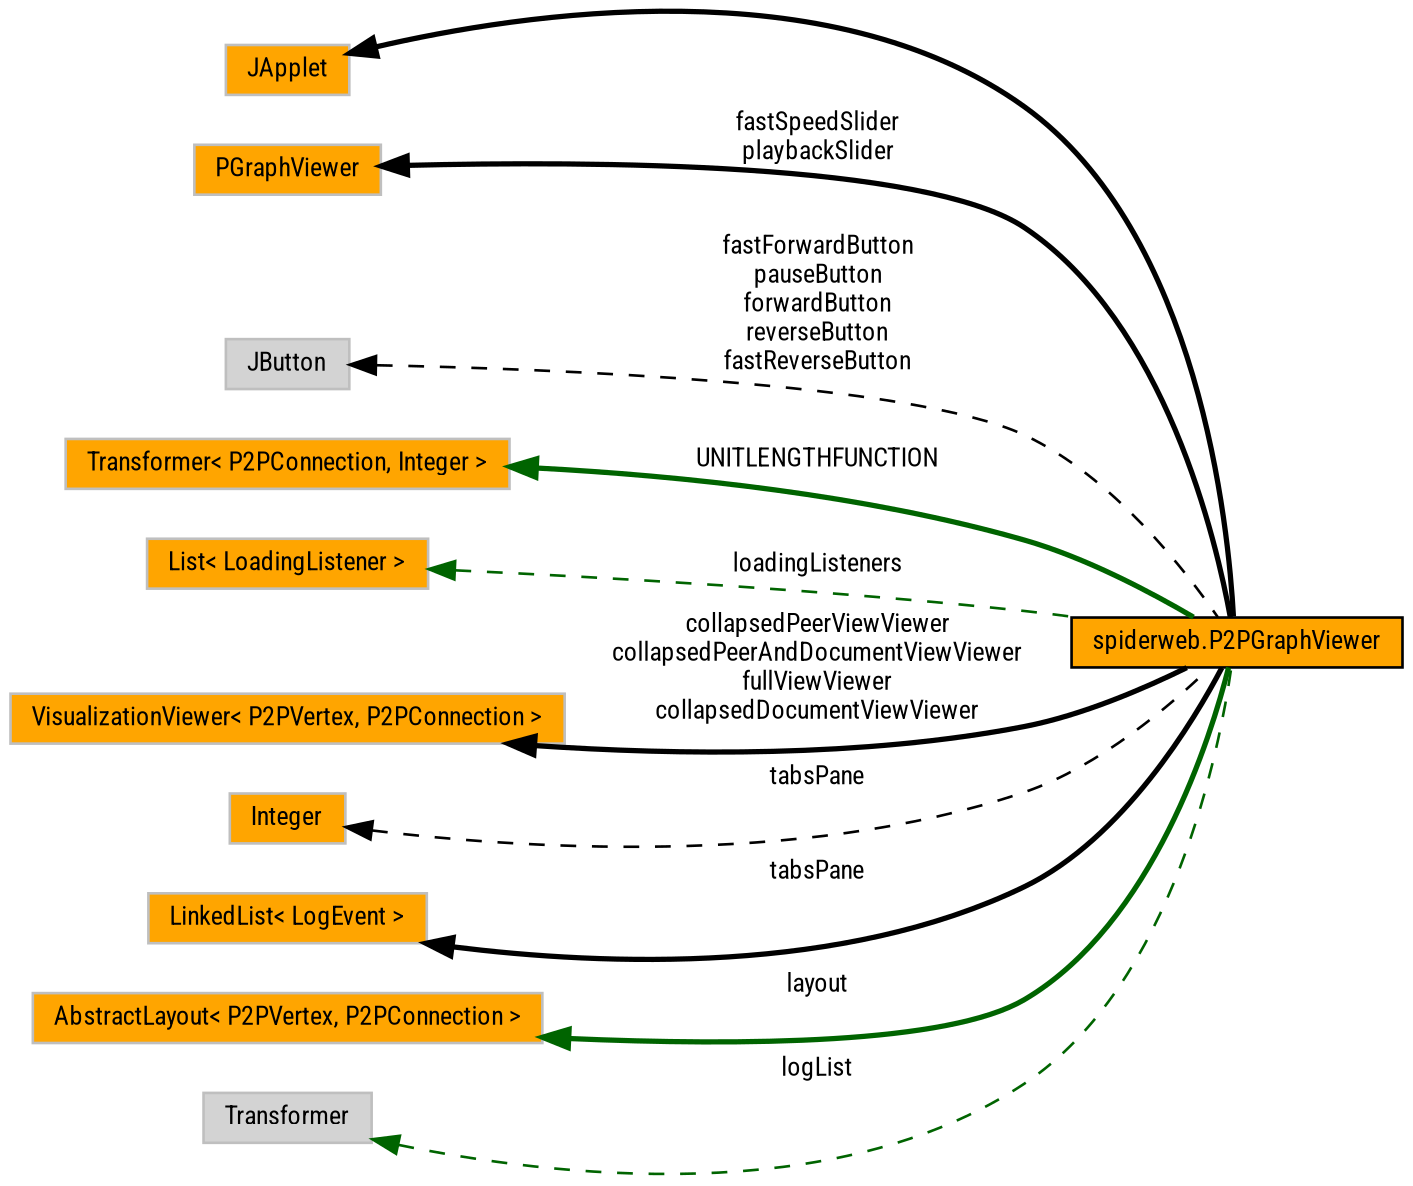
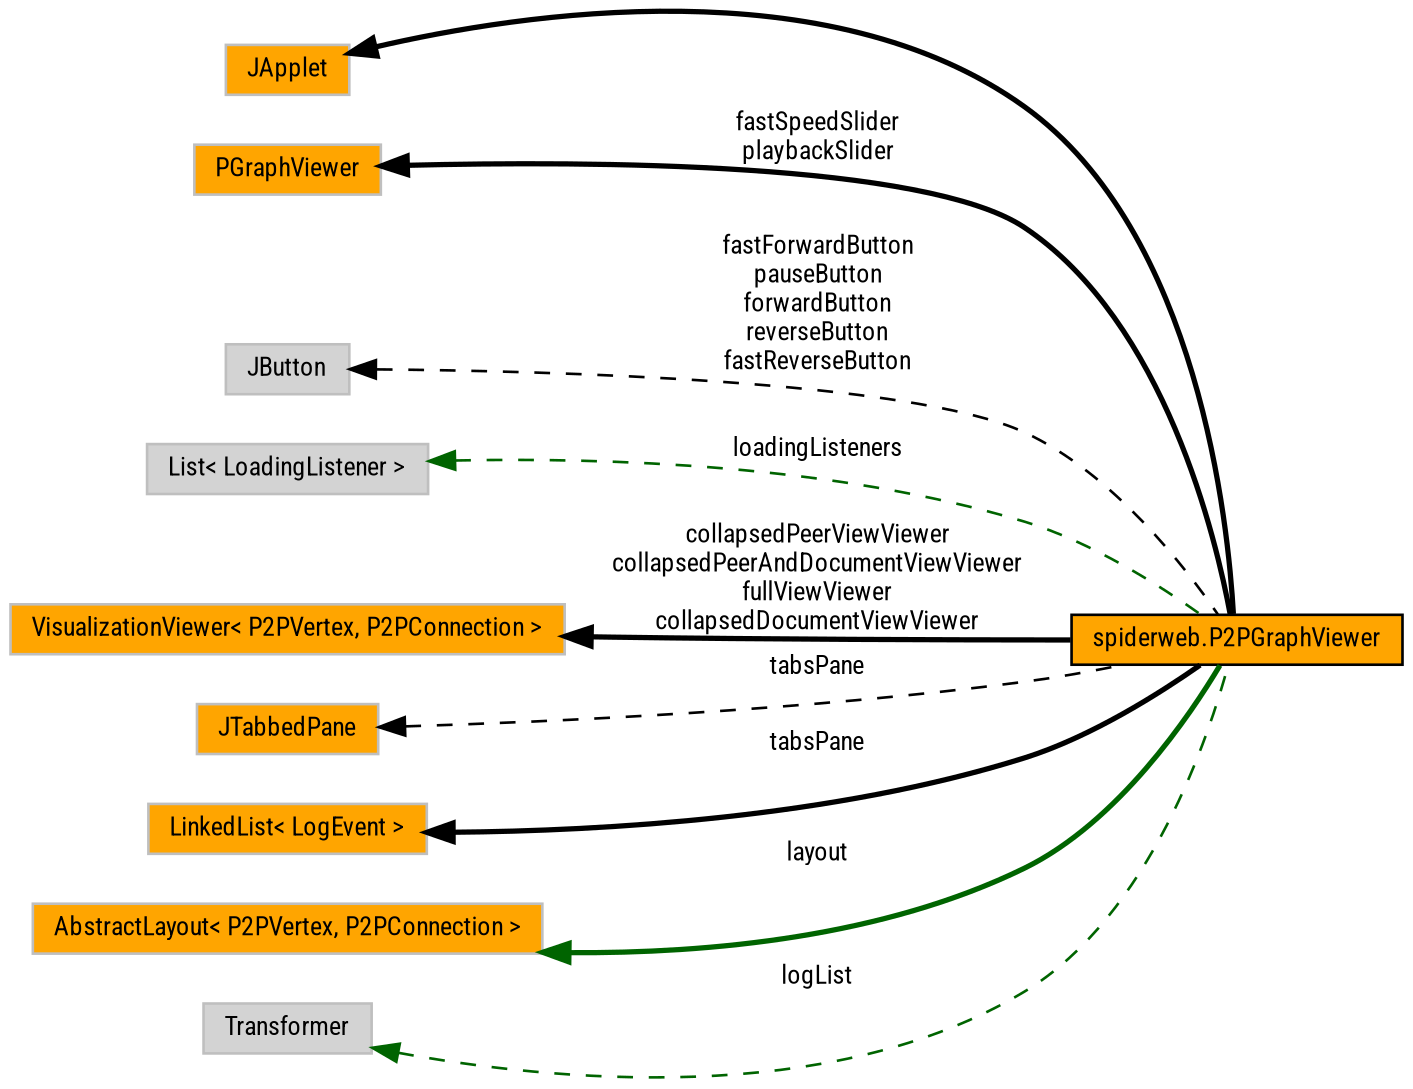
(288, 464) -> none
(288, 564) -> (288, 469)
(288, 818) -> (288, 729)
